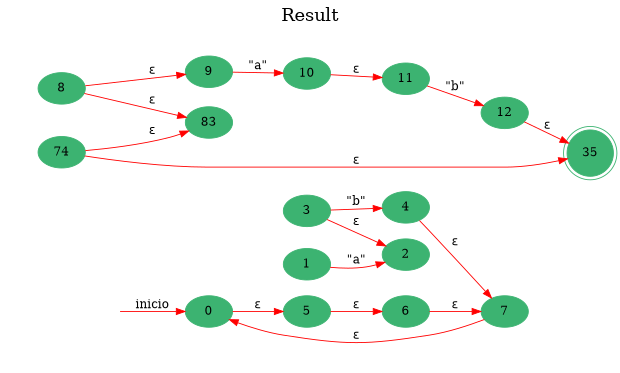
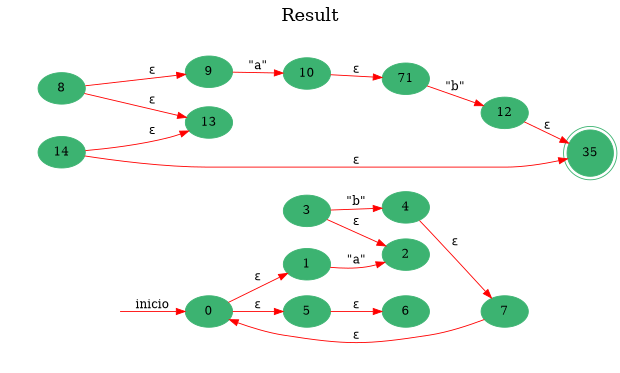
(406, 79) -> (406, 79)
(209, 122) -> (209, 122)
(62, 152) -> (62, 152)
none -> (254, 290)
(451, 311) -> none
